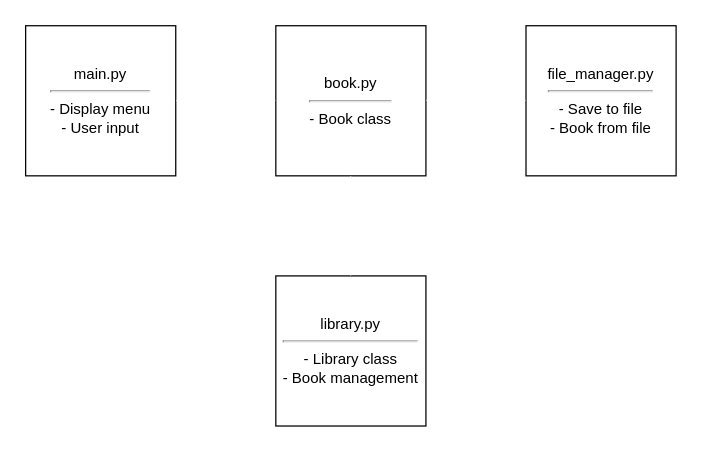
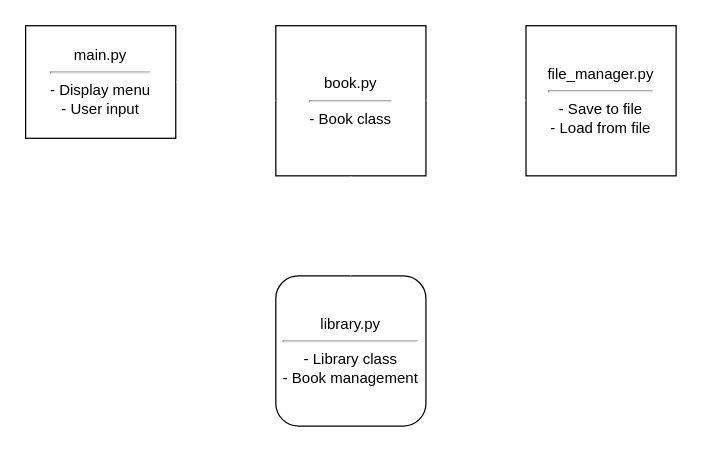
(101, 101) -> (101, 82)
(601, 101) -> (601, 101)
(351, 351) -> (351, 351)
